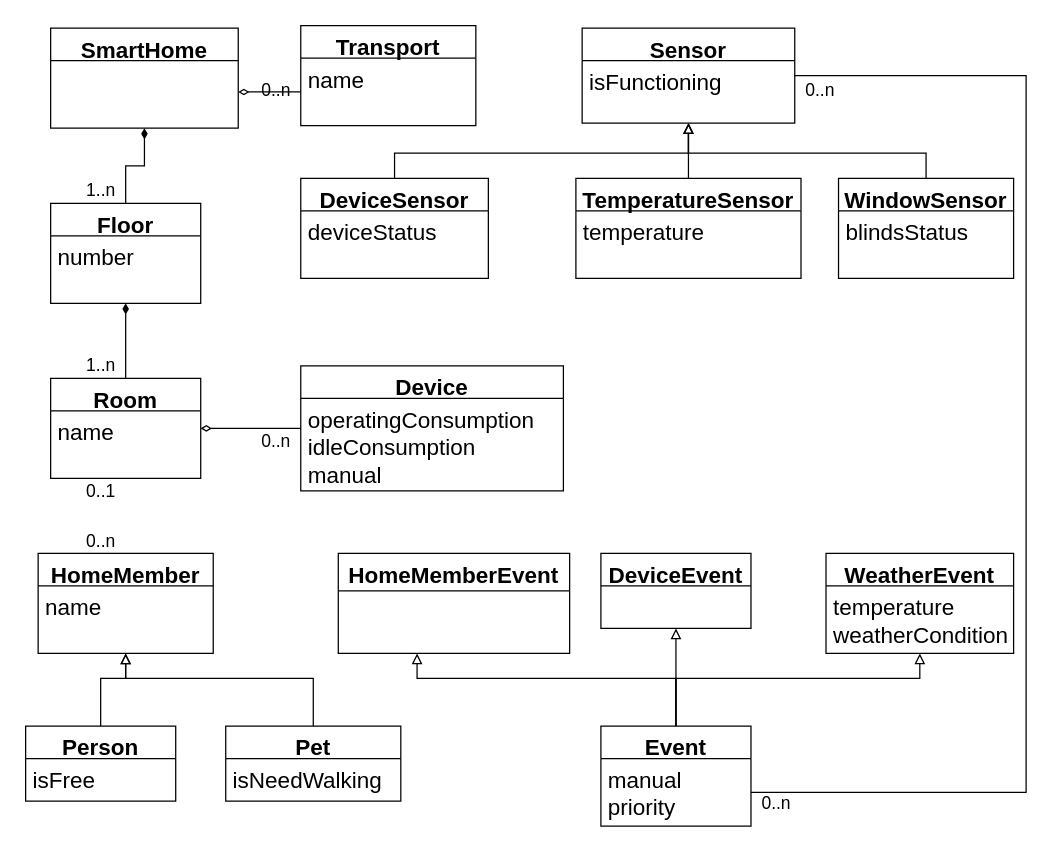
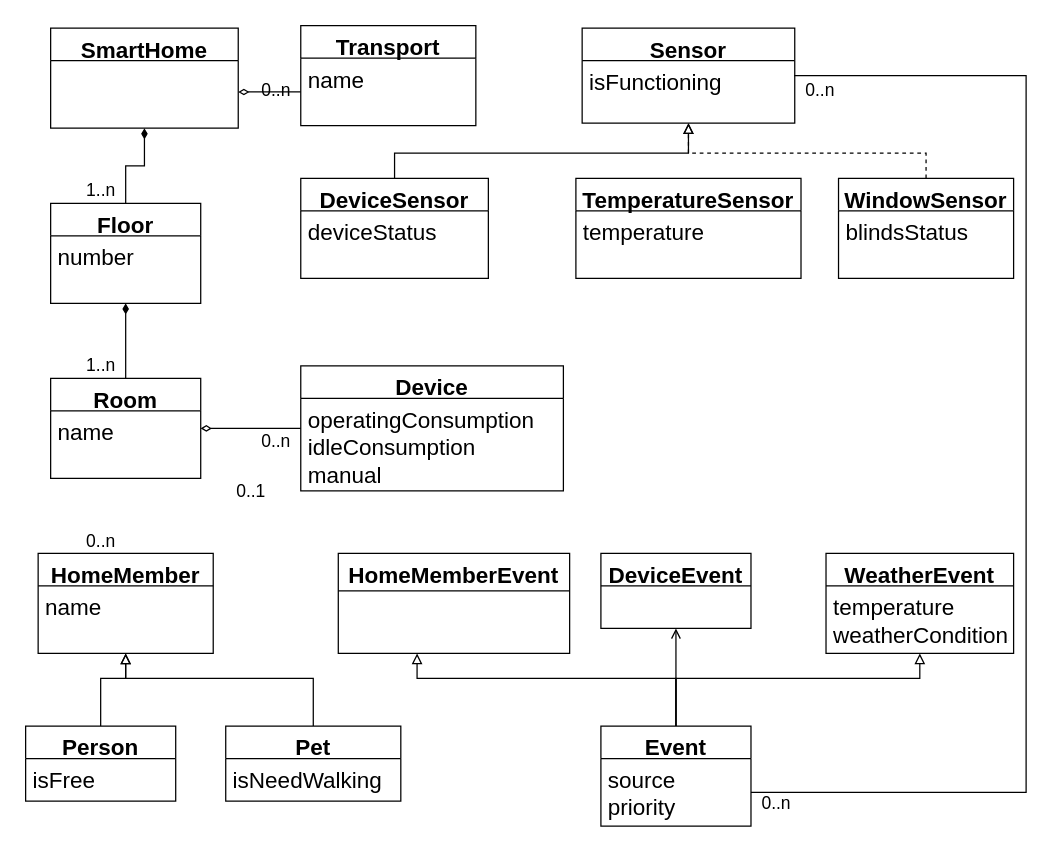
(819, 153) -> (819, 153)
(688, 167) -> none
(101, 491) -> (251, 491)
(676, 639) -> (676, 636)
(642, 780) -> (645, 780)
